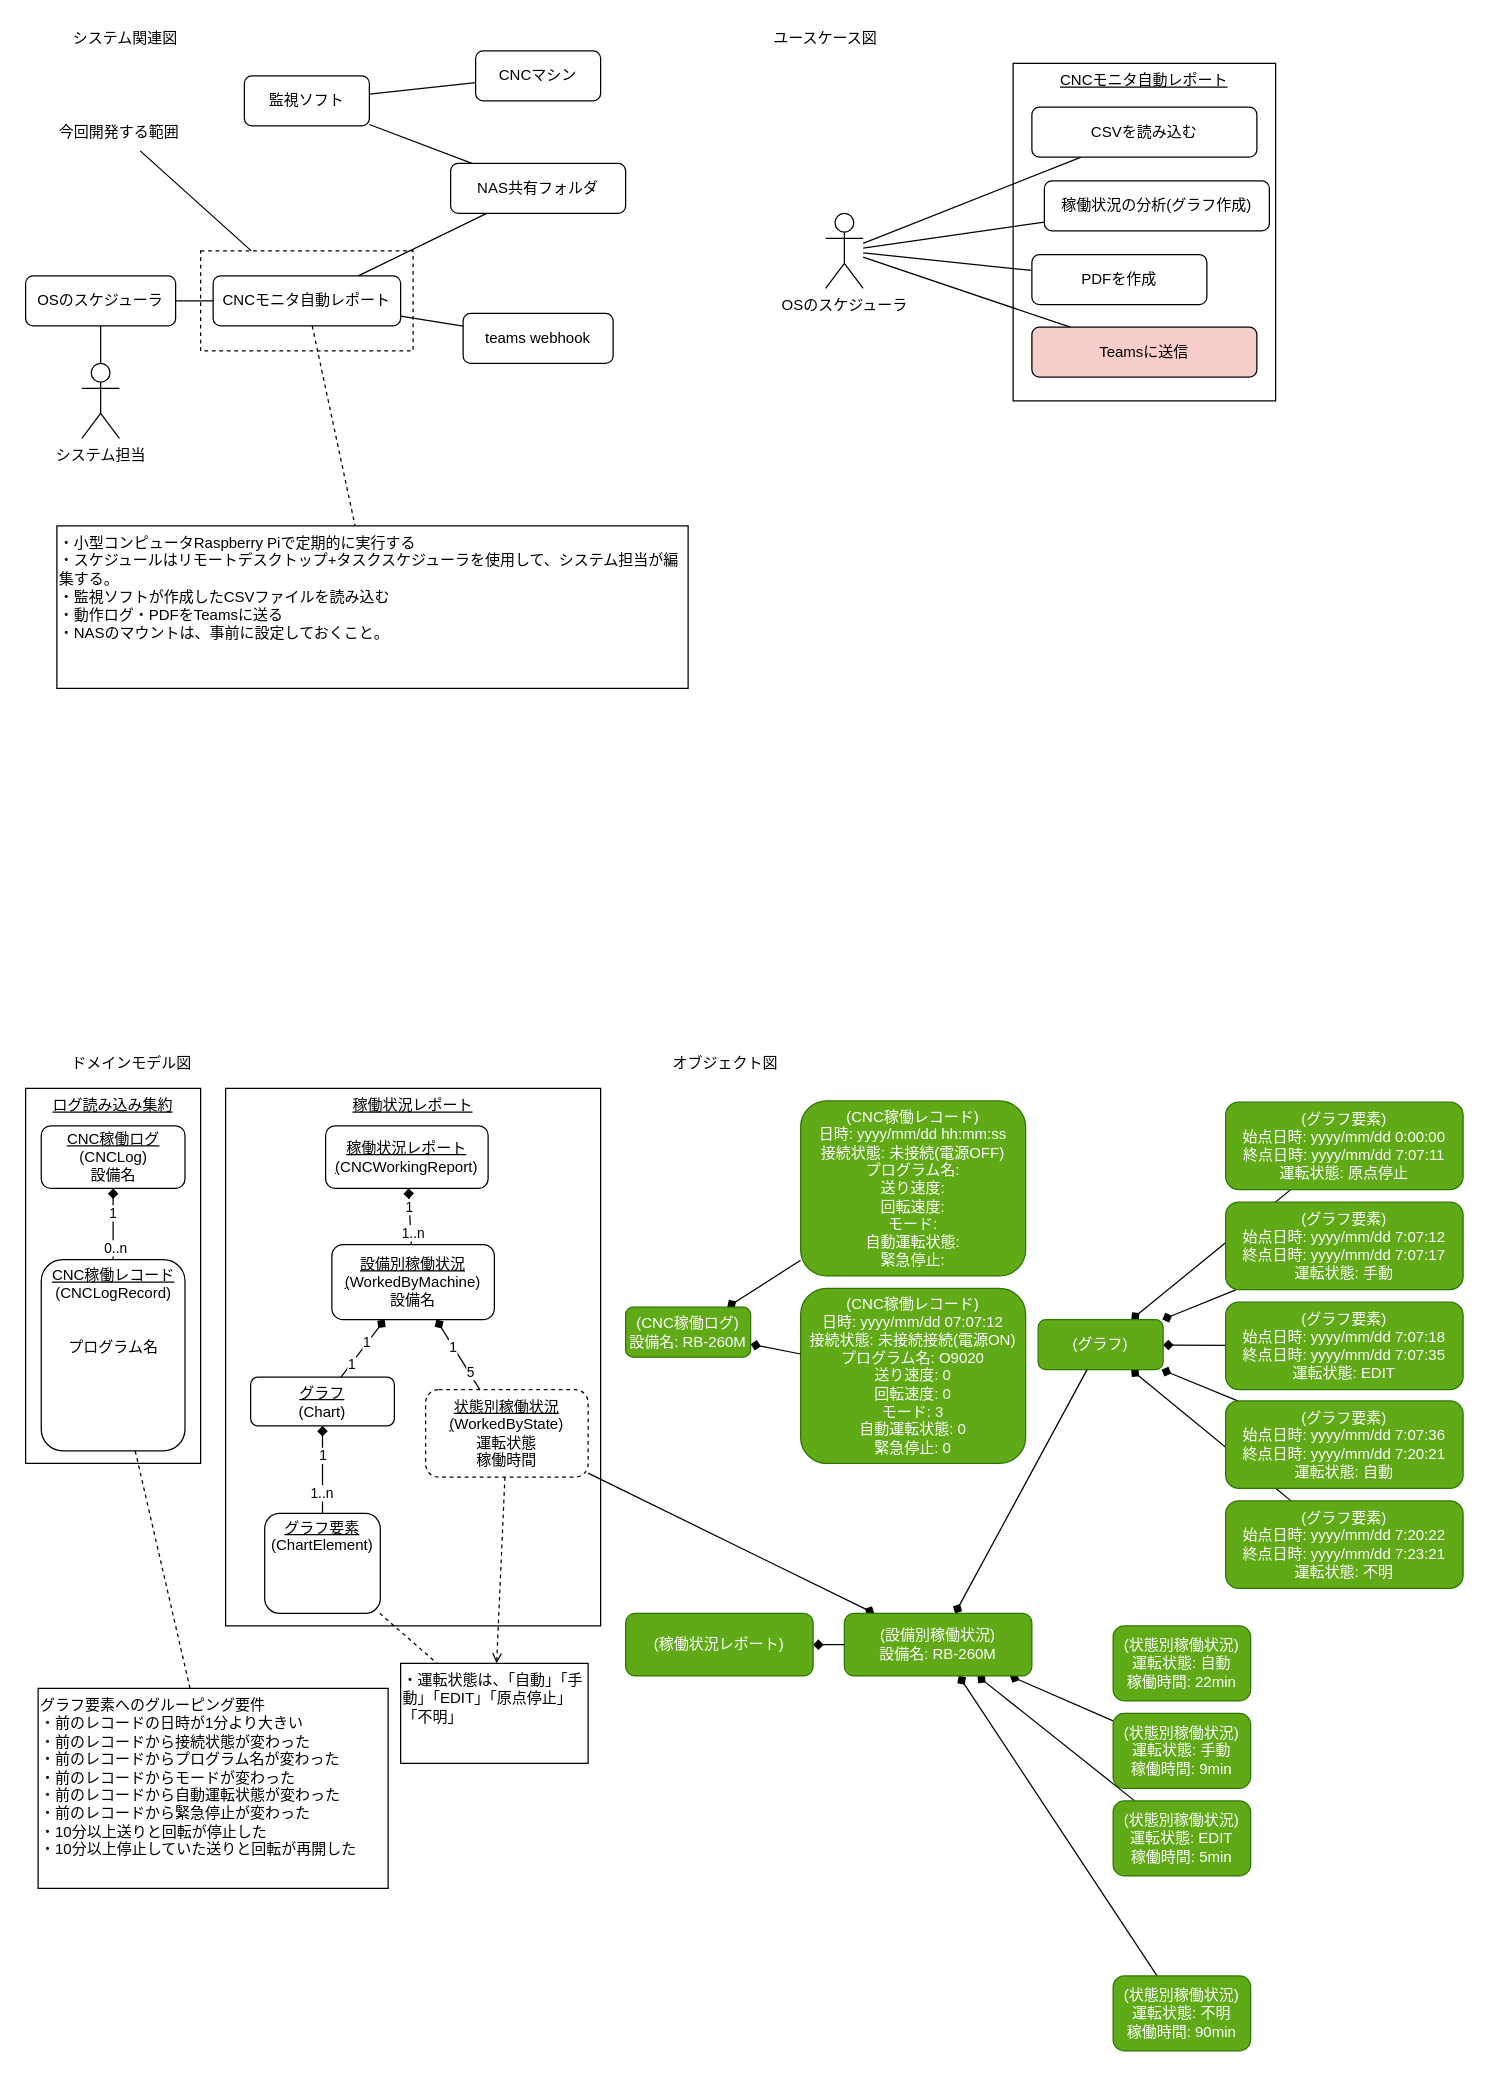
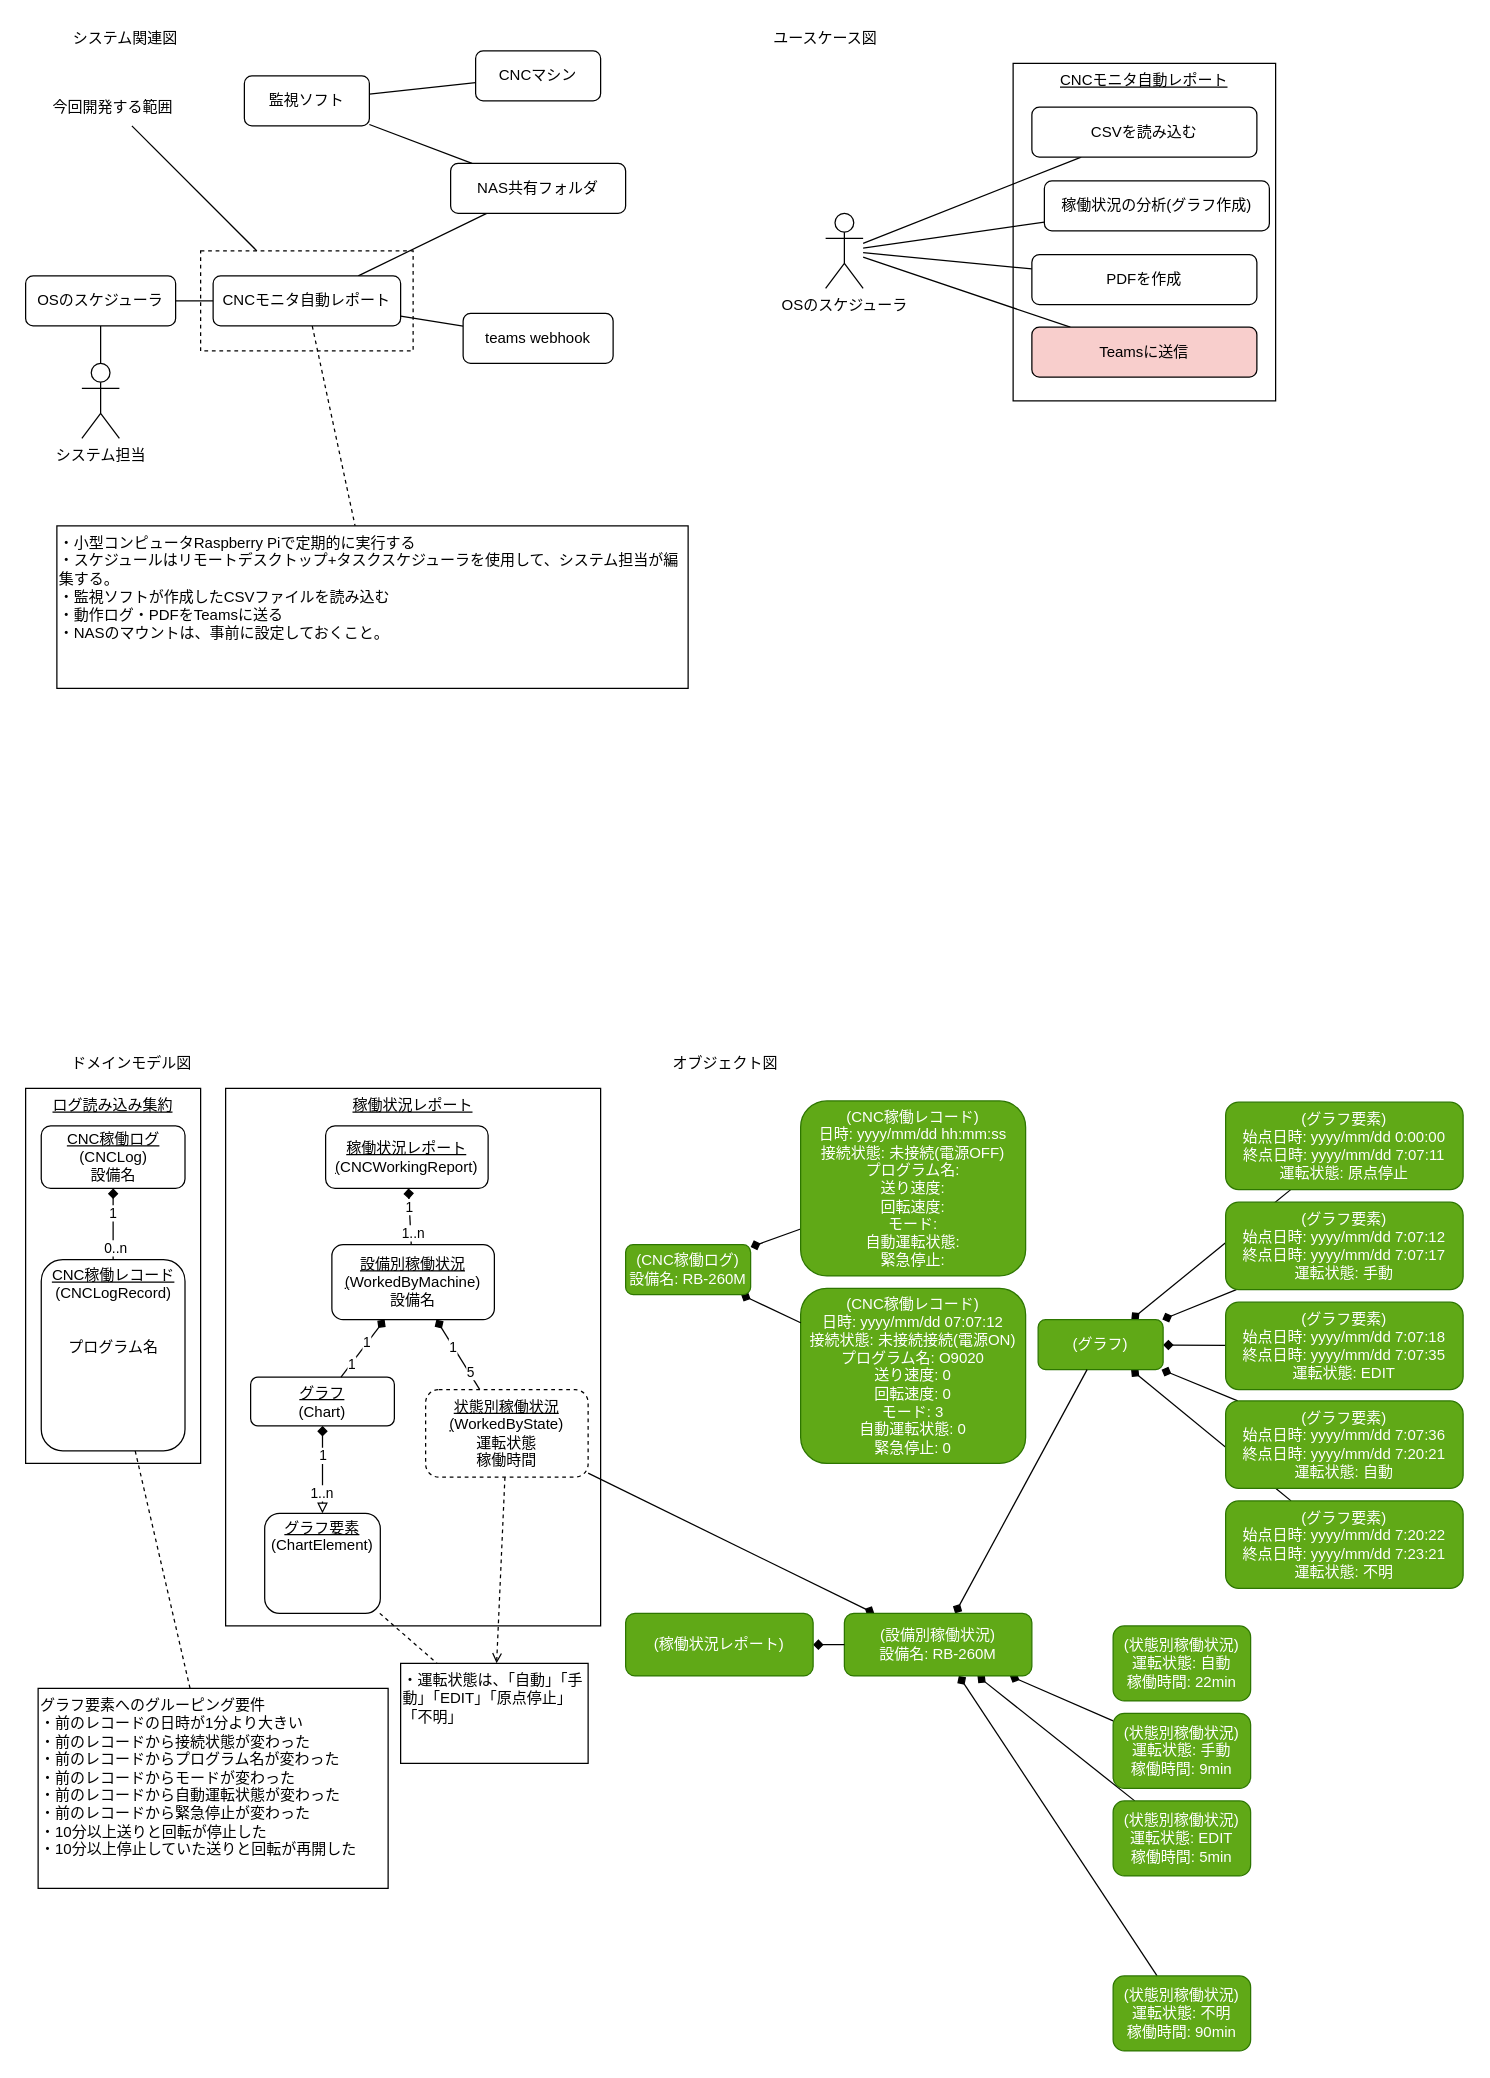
(119, 132) -> (113, 107)
(1119, 279) -> (1144, 279)
(688, 1332) -> (688, 1269)
(323, 1506) -> (323, 1501)
